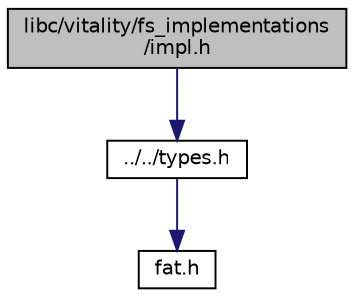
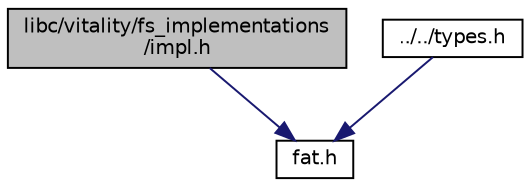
(177, 94) -> (245, 98)
